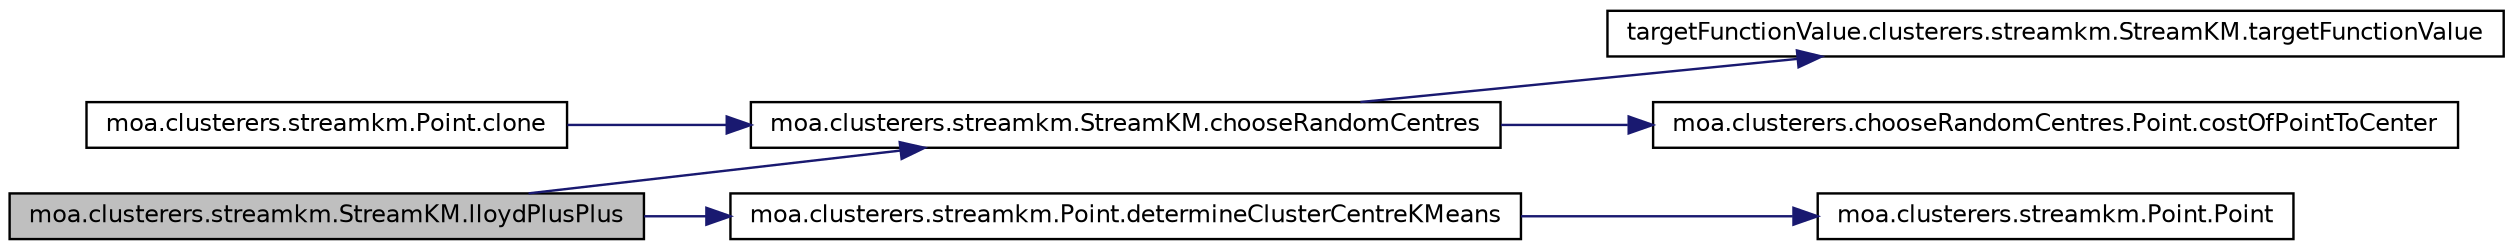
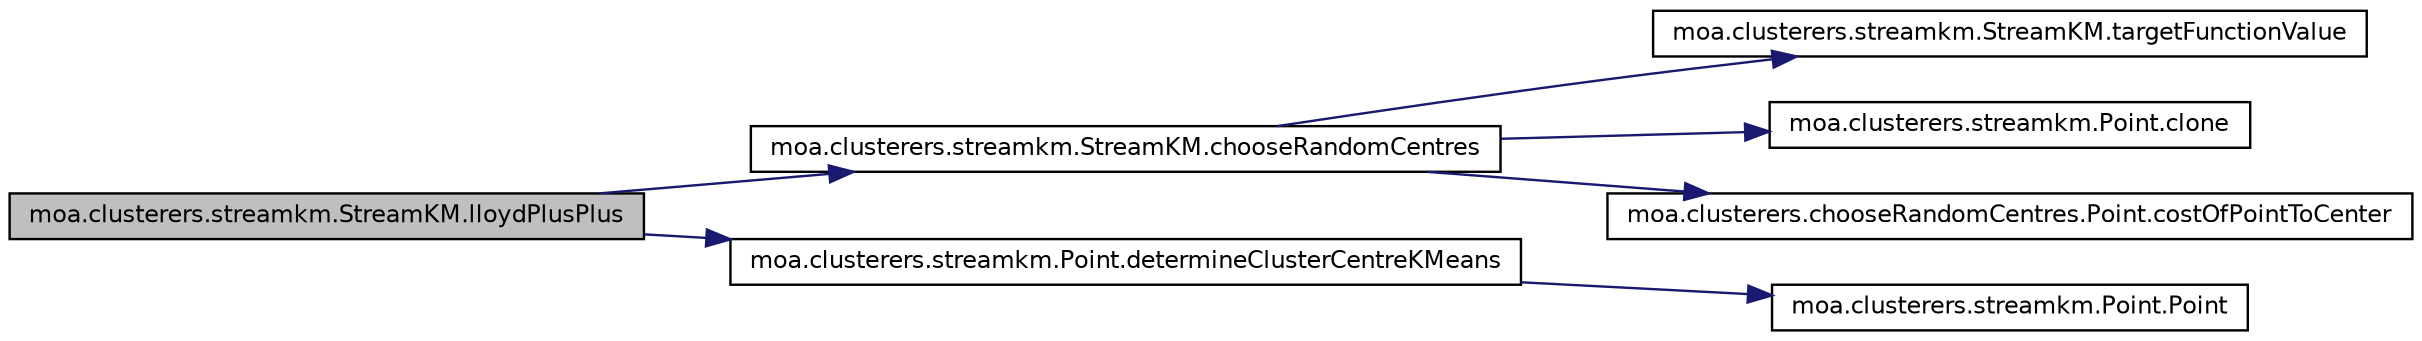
(2056, 34) -> (2010, 34)
(647, 125) -> (1623, 135)
